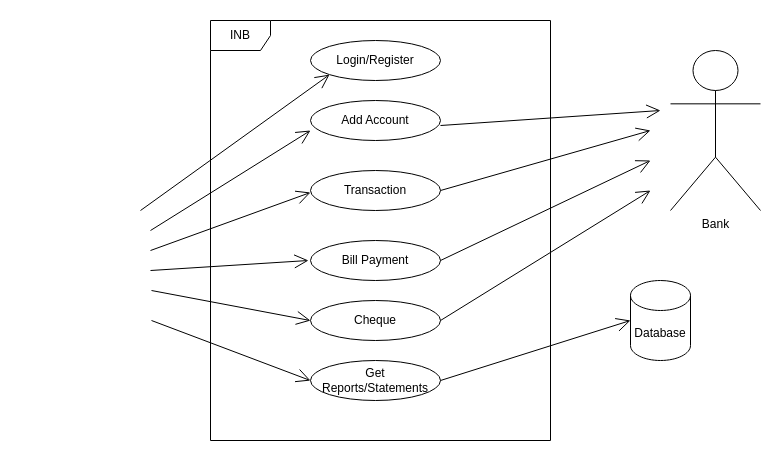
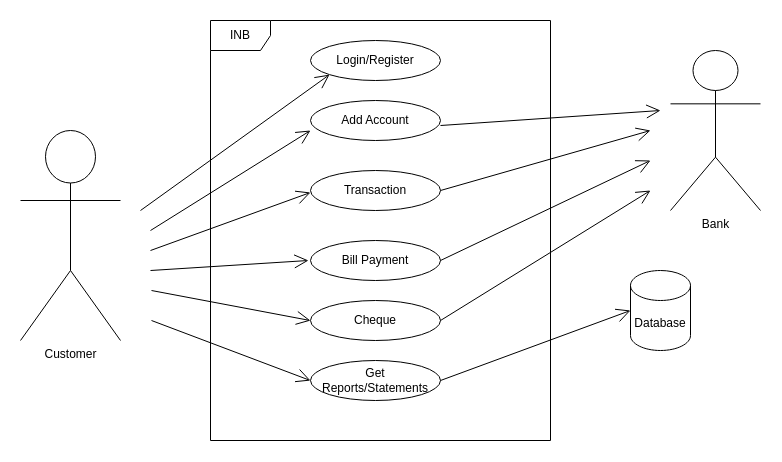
none -> (71, 236)
(661, 321) -> (661, 311)
